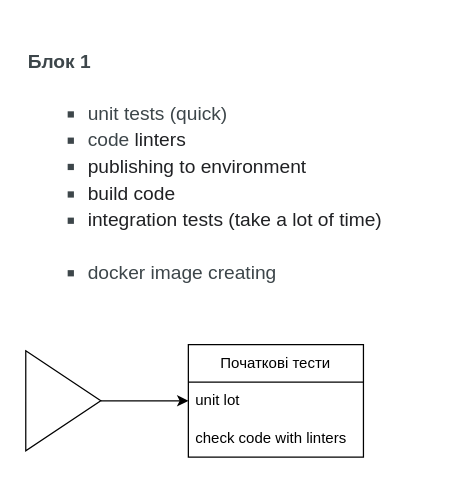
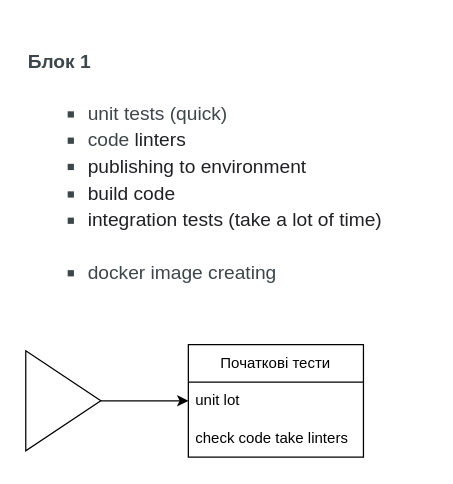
(277, 438) -> (277, 438)
